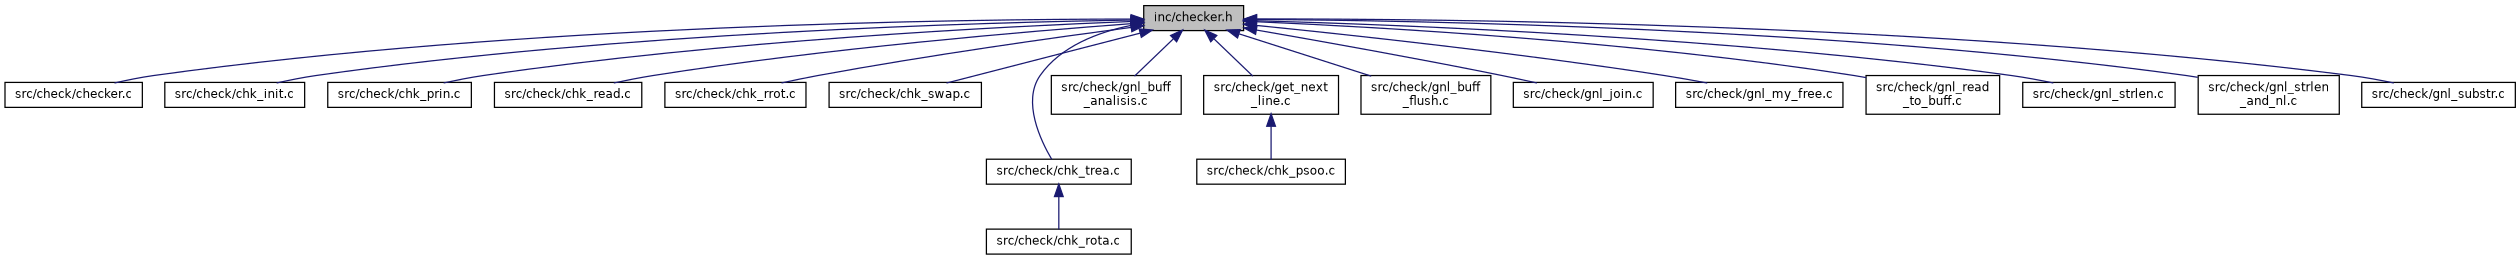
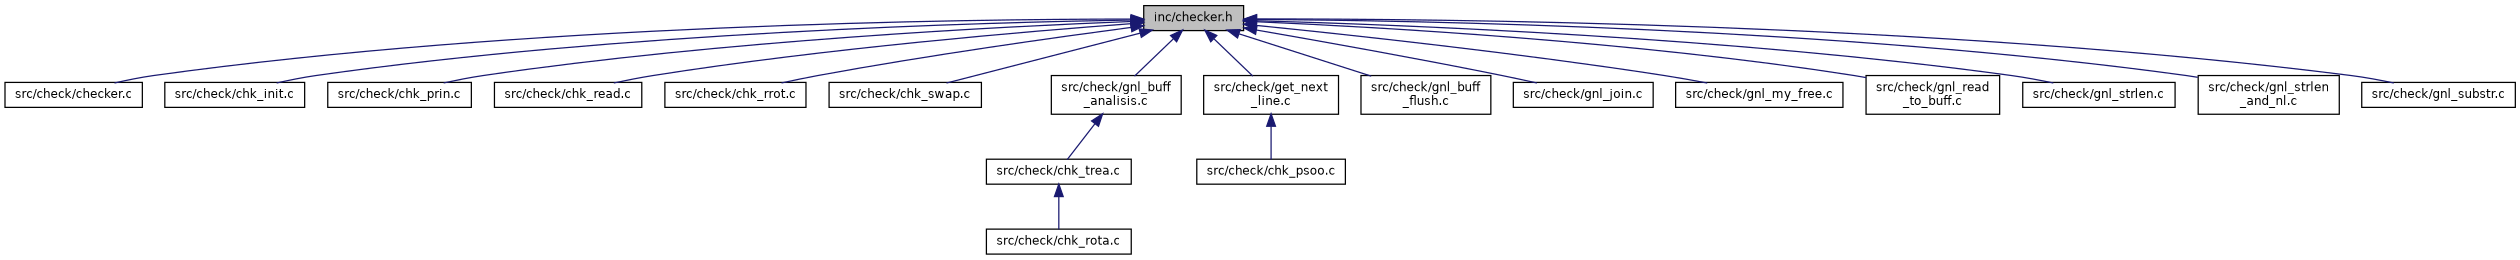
(1046, 69) -> (1081, 142)
